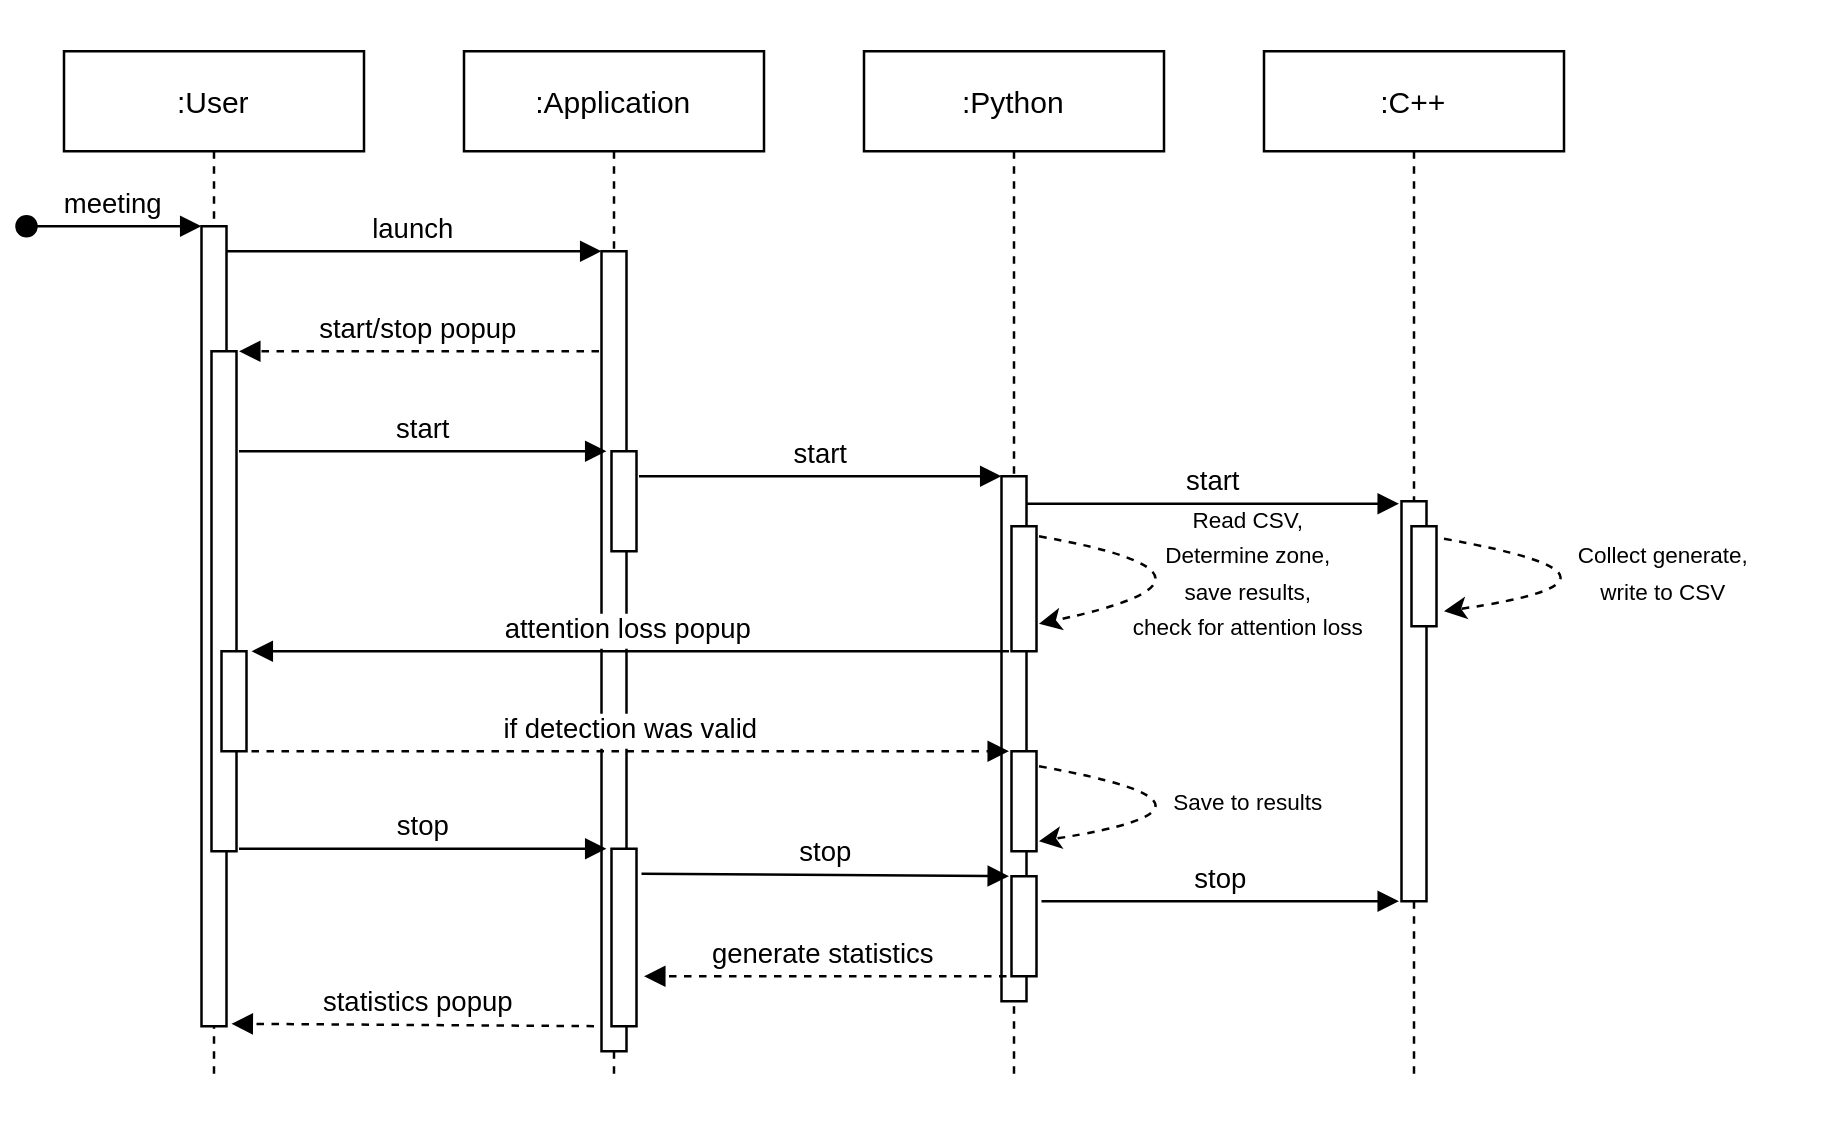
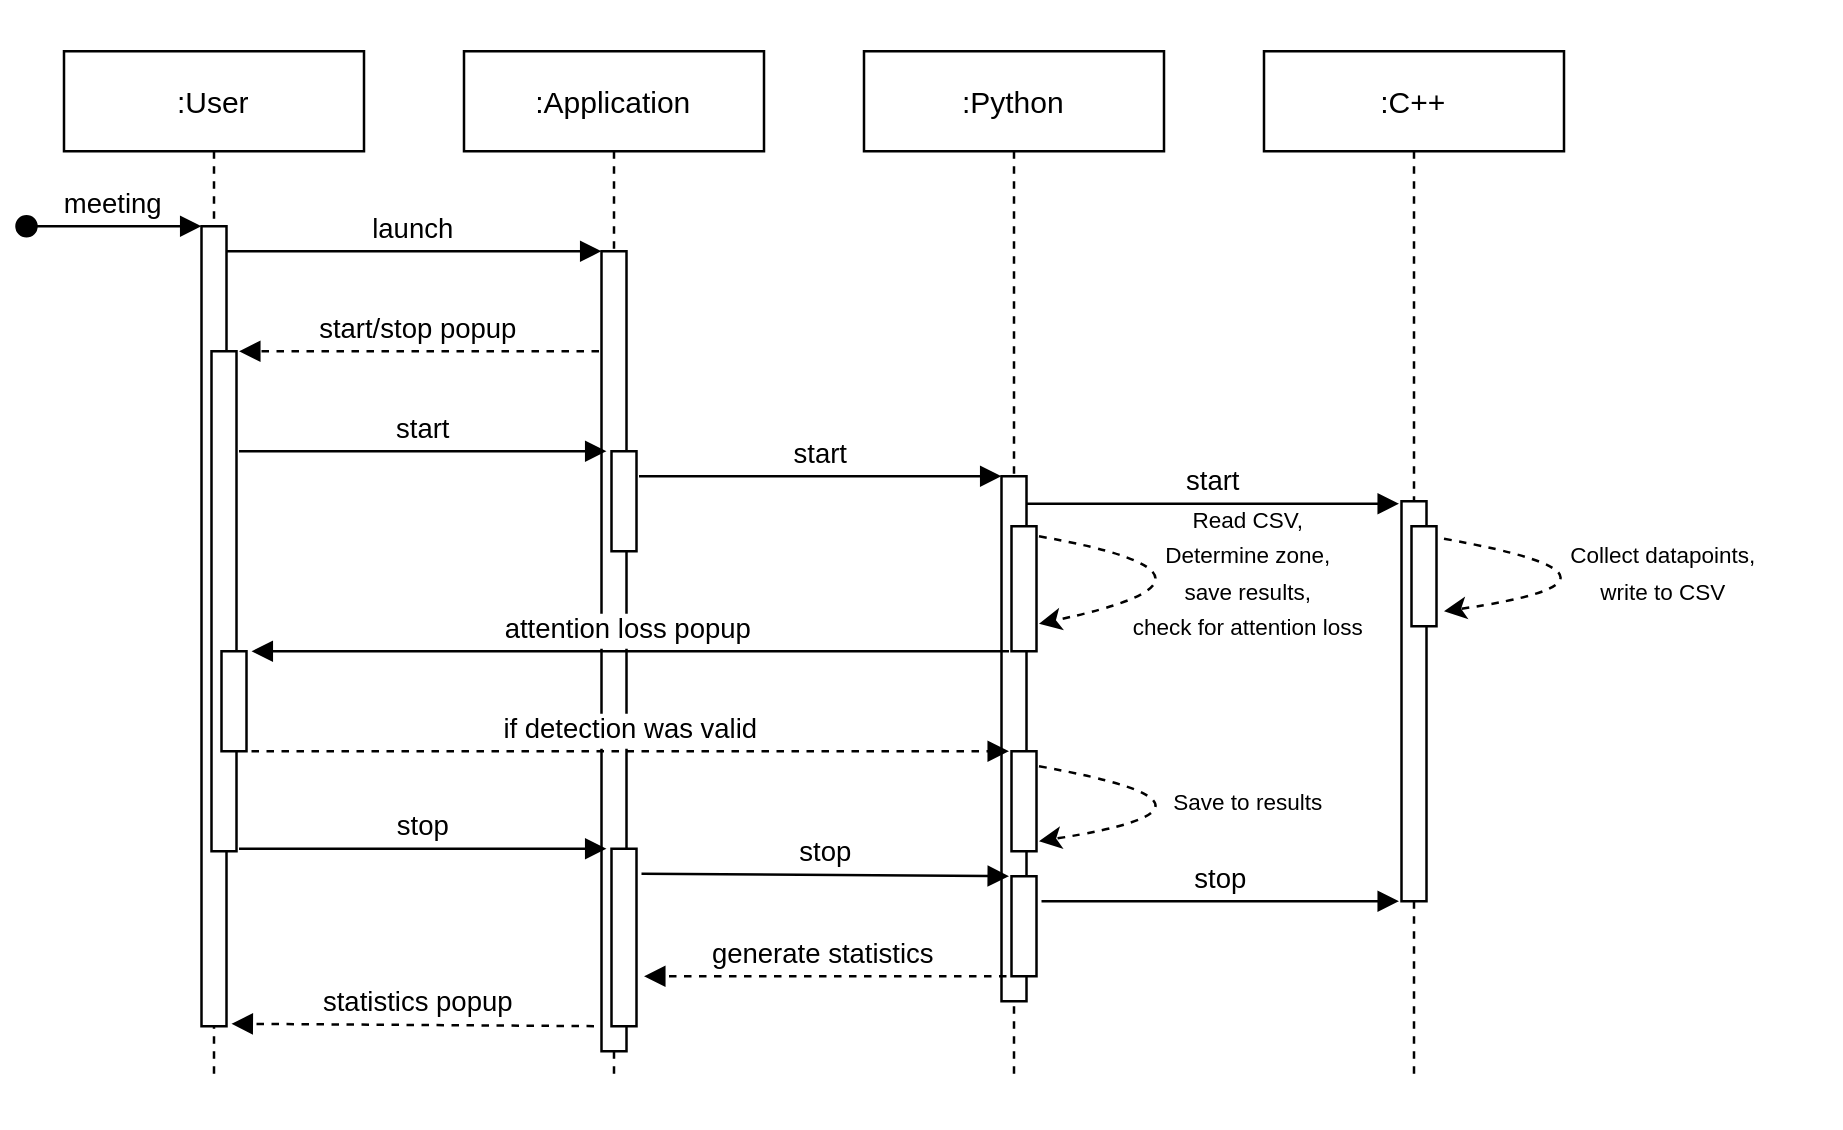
(1664, 571) -> (1664, 571)
